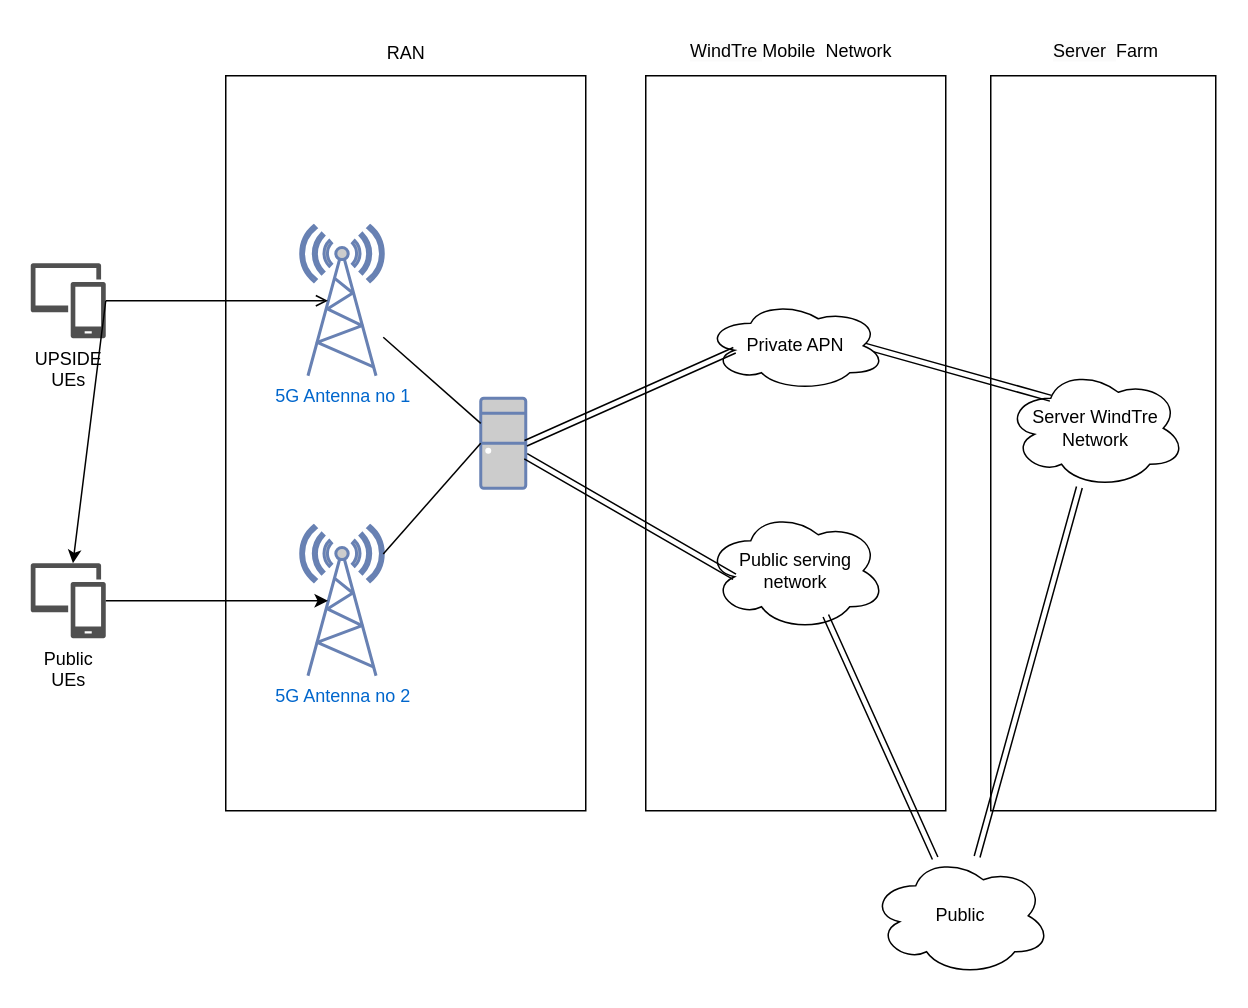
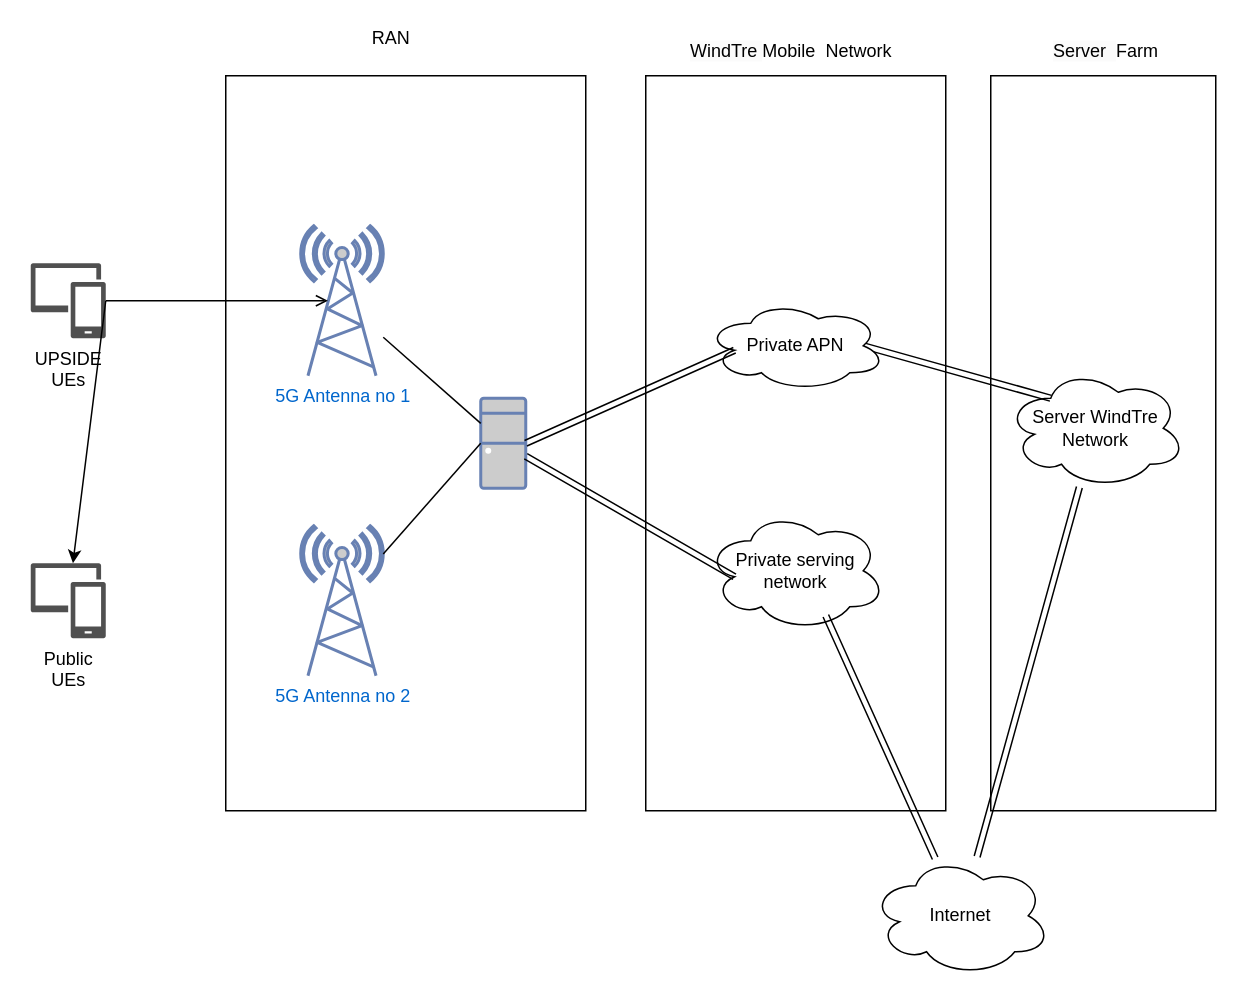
(406, 53) -> (391, 38)
(796, 571) -> (796, 571)
(212, 601) -> none
(961, 916) -> (961, 916)
